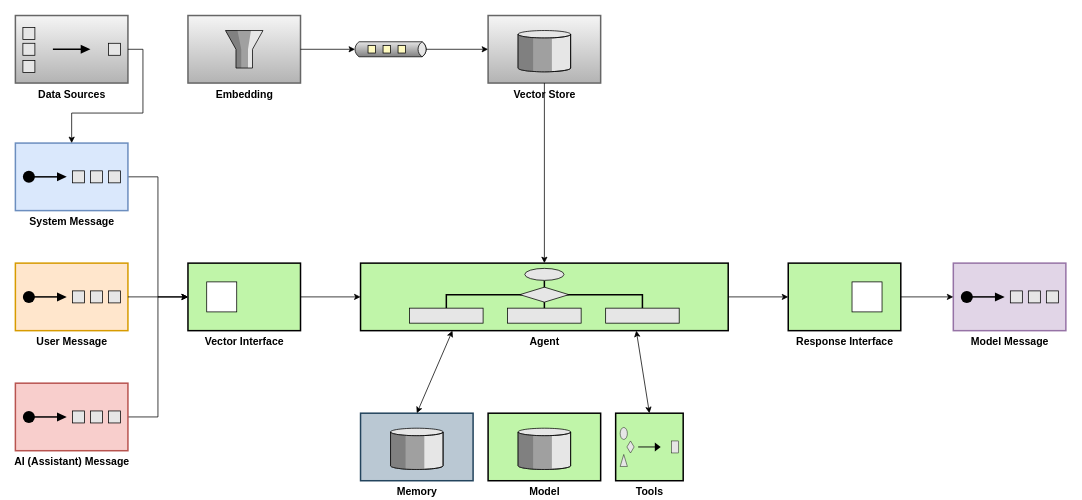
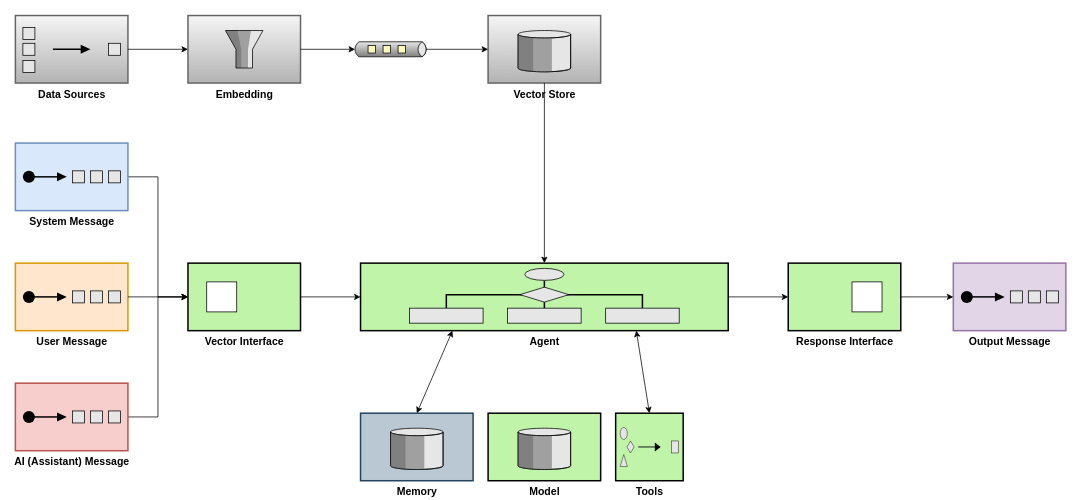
(72, 125) -> (162, 49)
(1010, 339) -> (1010, 339)
